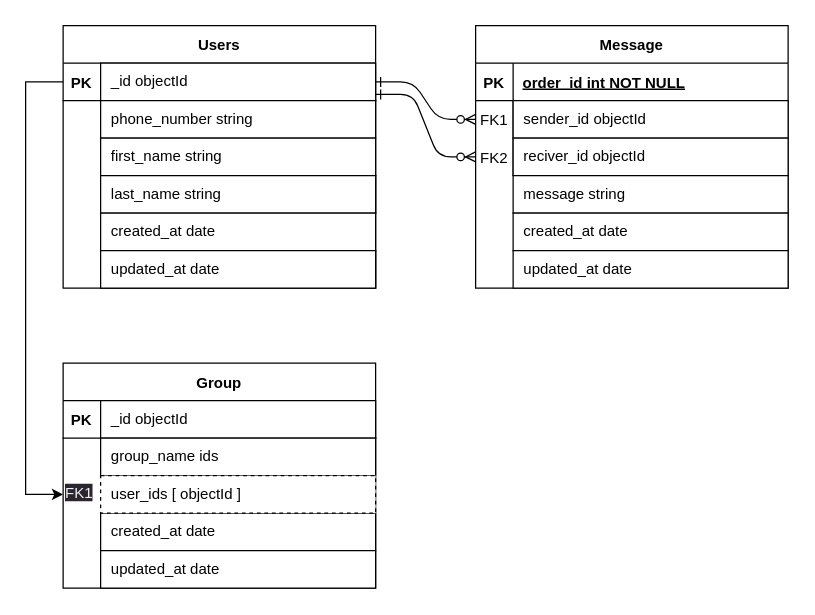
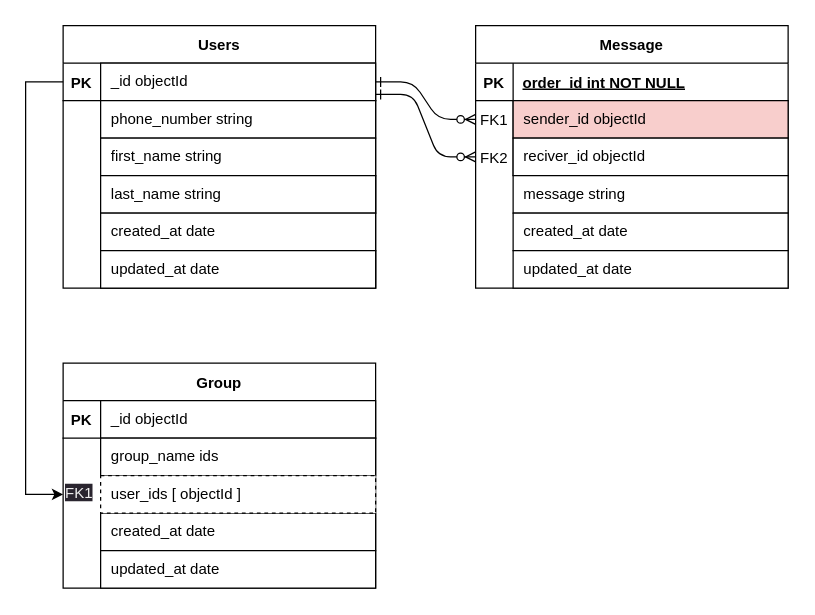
(651, 119) -> (651, 119)
